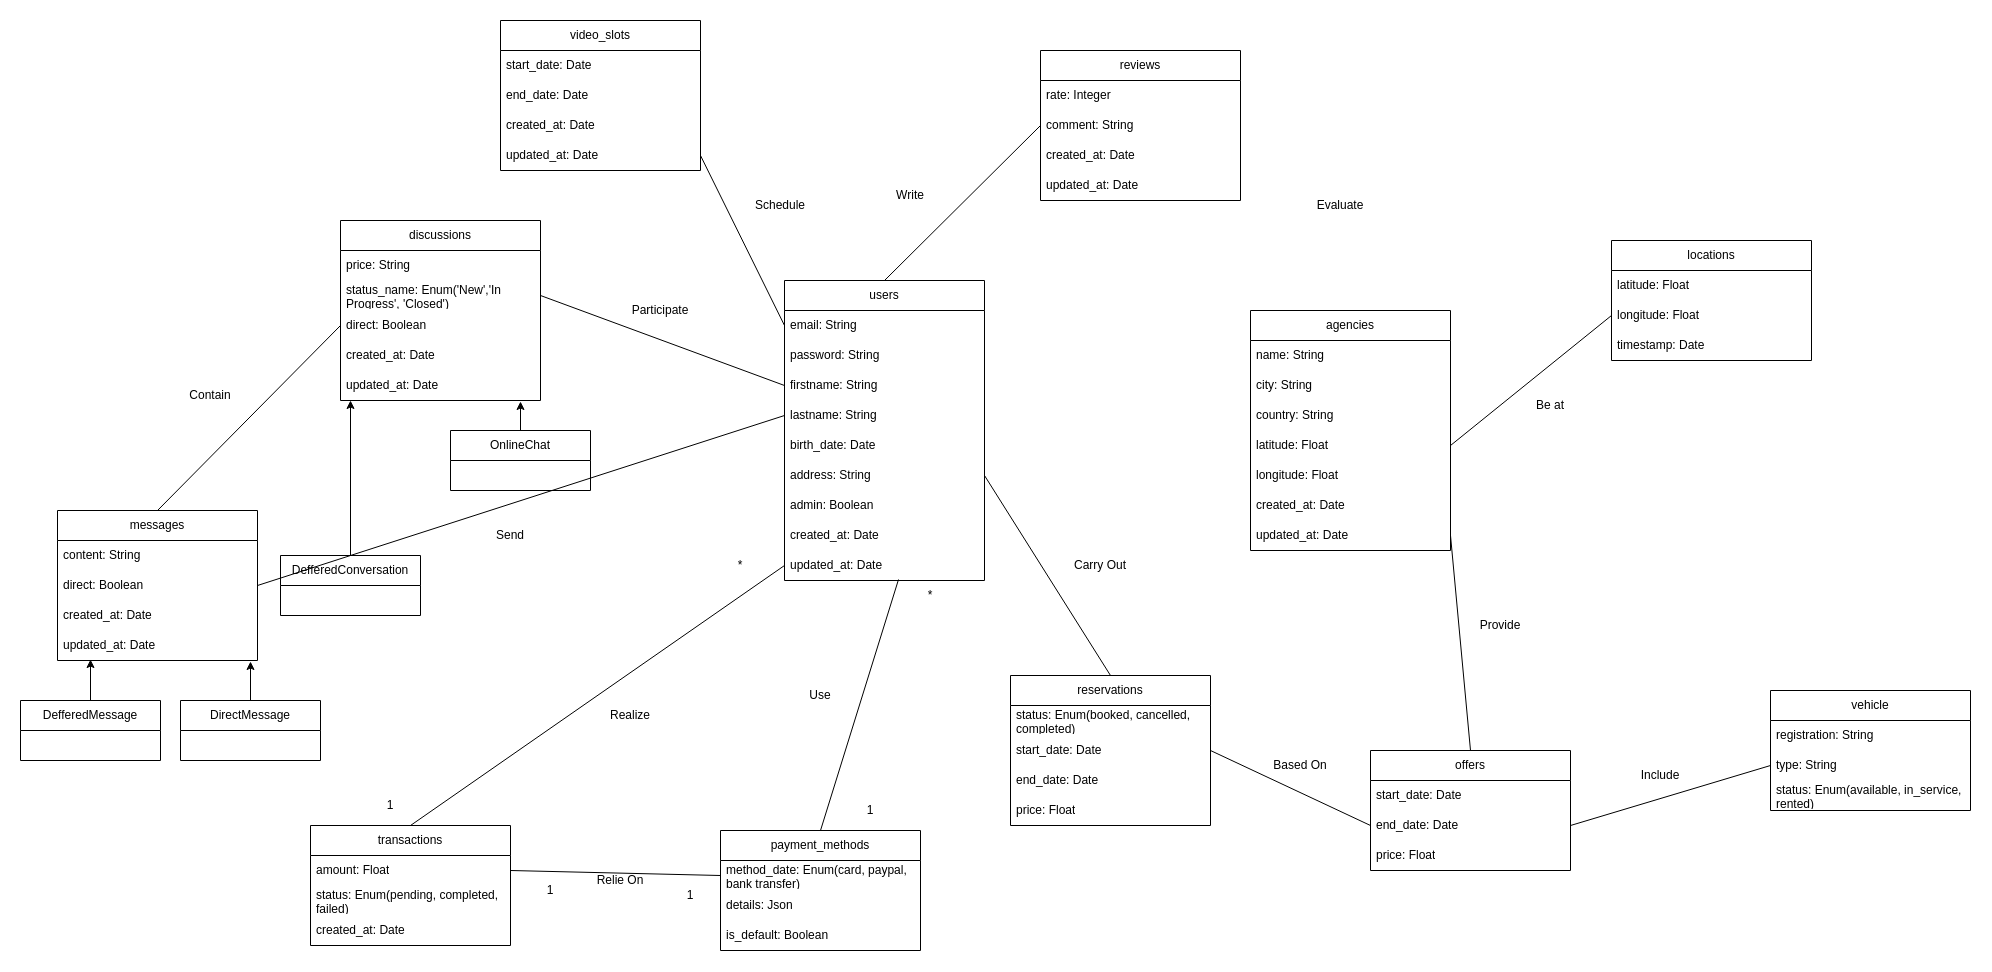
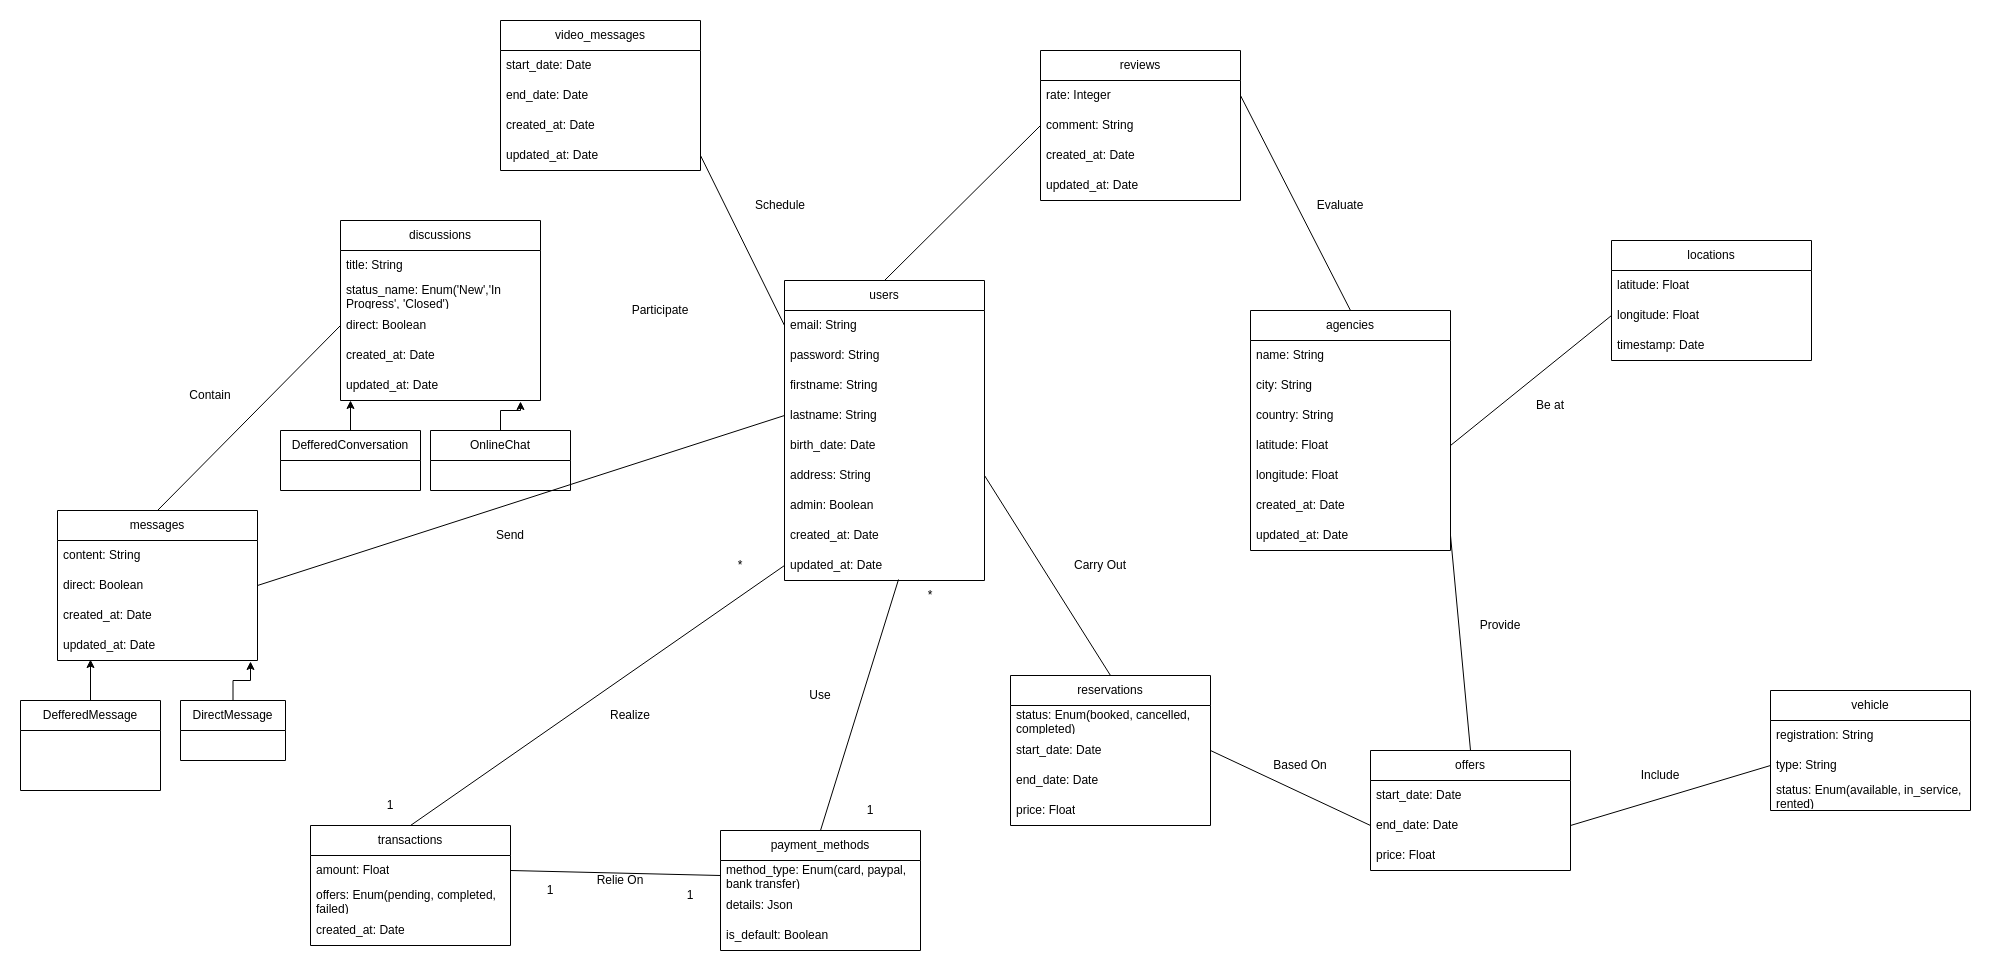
(601, 36) -> (601, 36)
(911, 196) -> none
none -> (1296, 204)
(384, 266) -> (382, 266)
(662, 340) -> none
(521, 461) -> (501, 461)
(351, 586) -> (351, 461)
(91, 731) -> (91, 746)
(251, 731) -> (233, 731)
(822, 876) -> (822, 876)
(412, 901) -> (412, 901)
